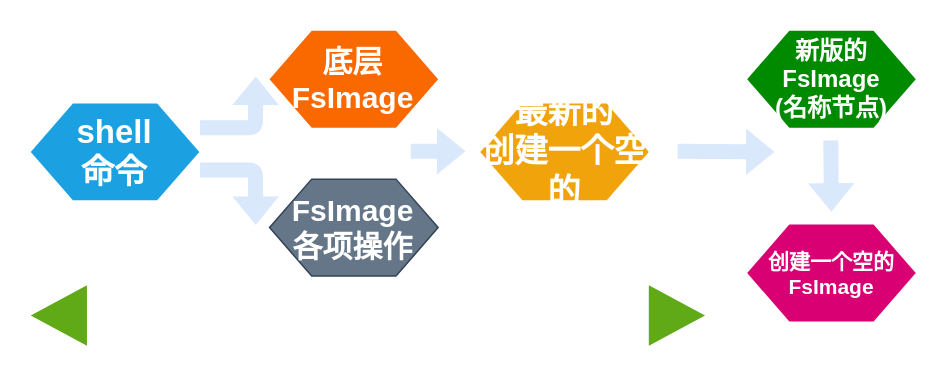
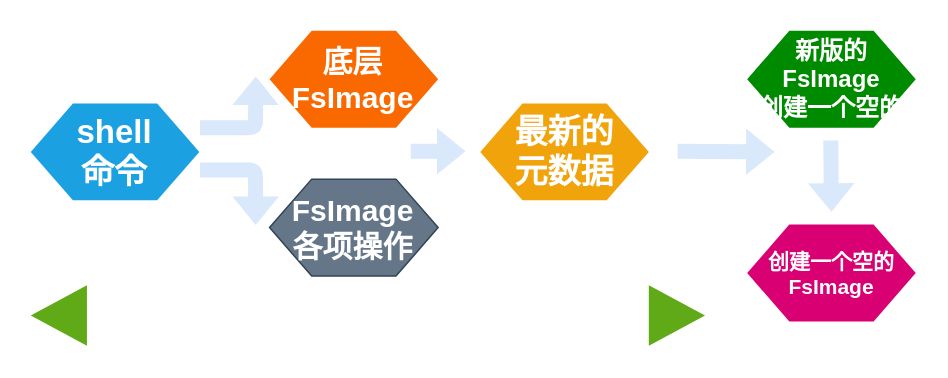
(832, 79) -> (832, 79)
(565, 152) -> (565, 152)
